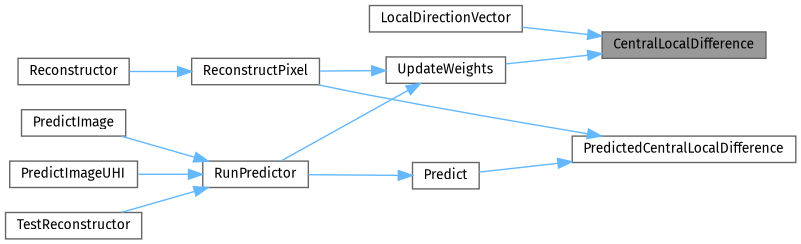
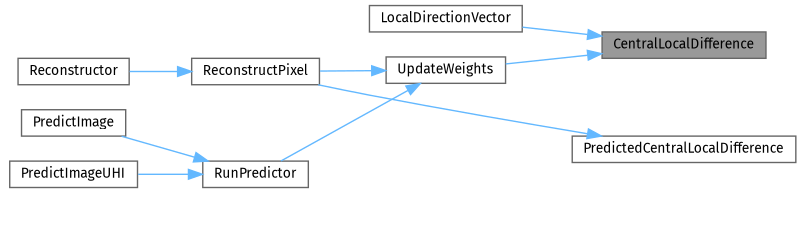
(446, 176) -> none
(74, 226) -> none
